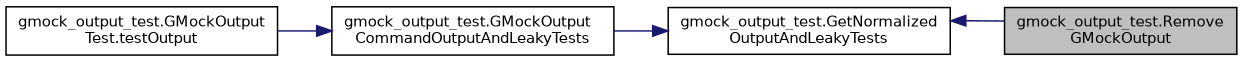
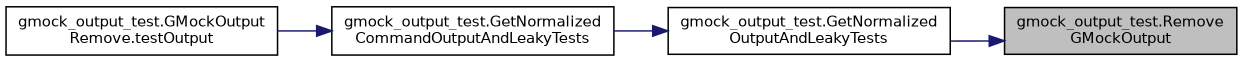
(985, 21) -> (970, 41)
(142, 31) -> (142, 31)
(473, 31) -> (473, 31)
